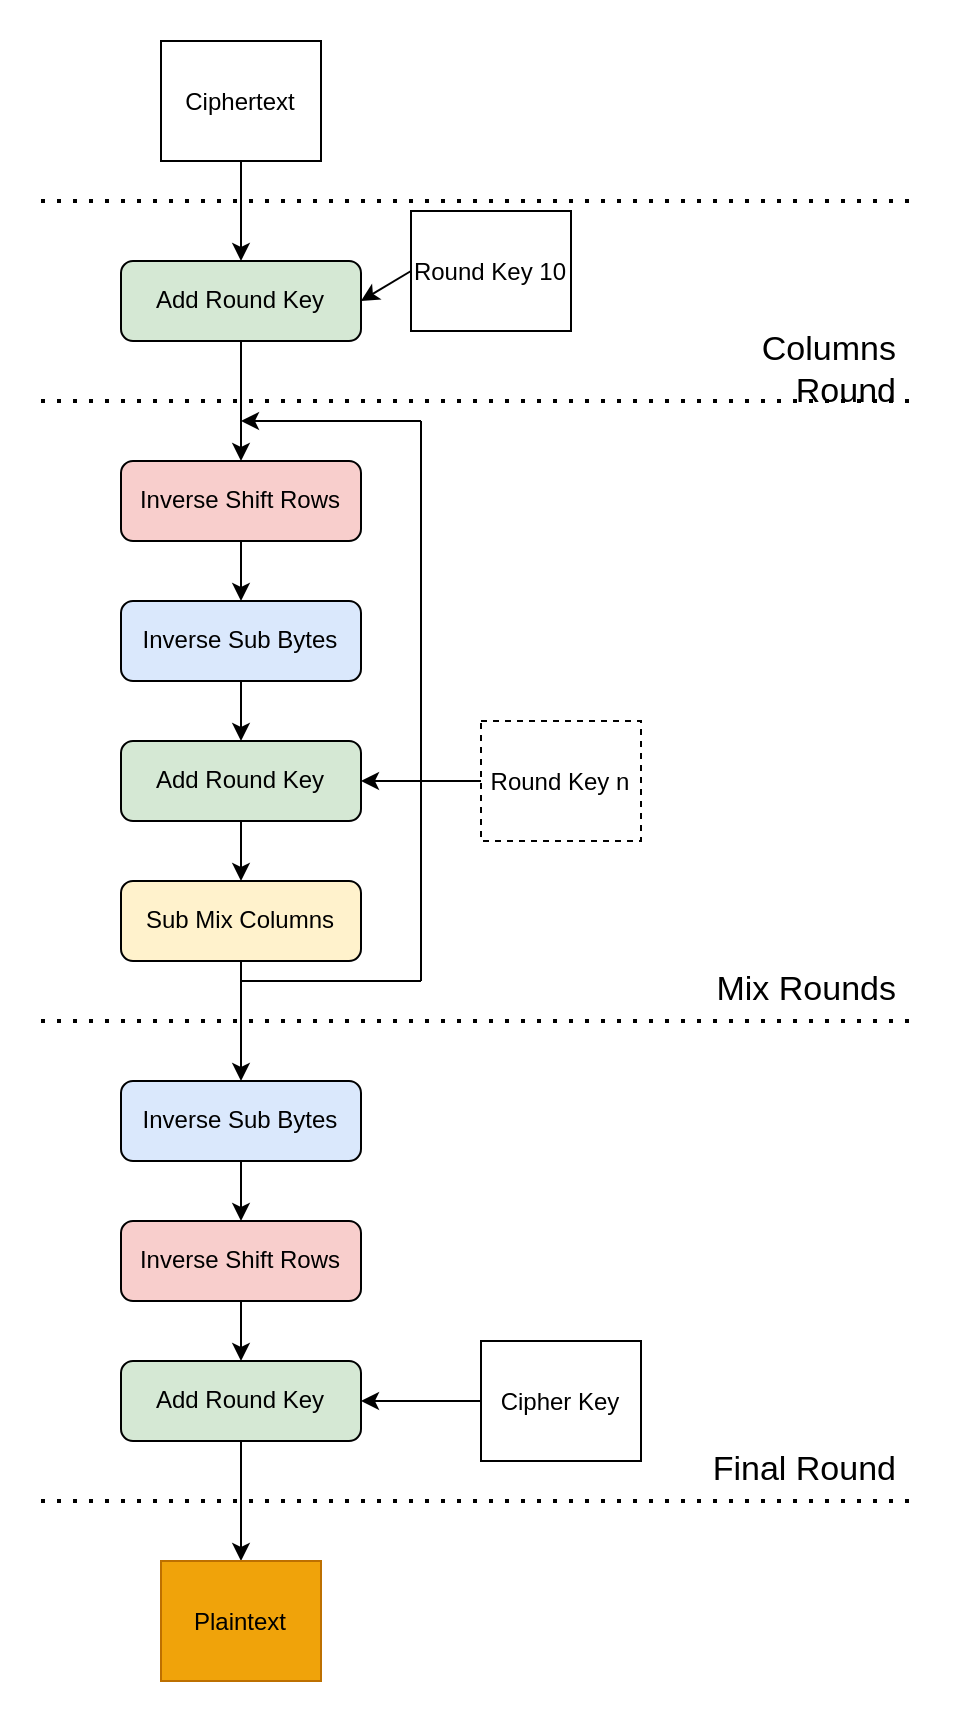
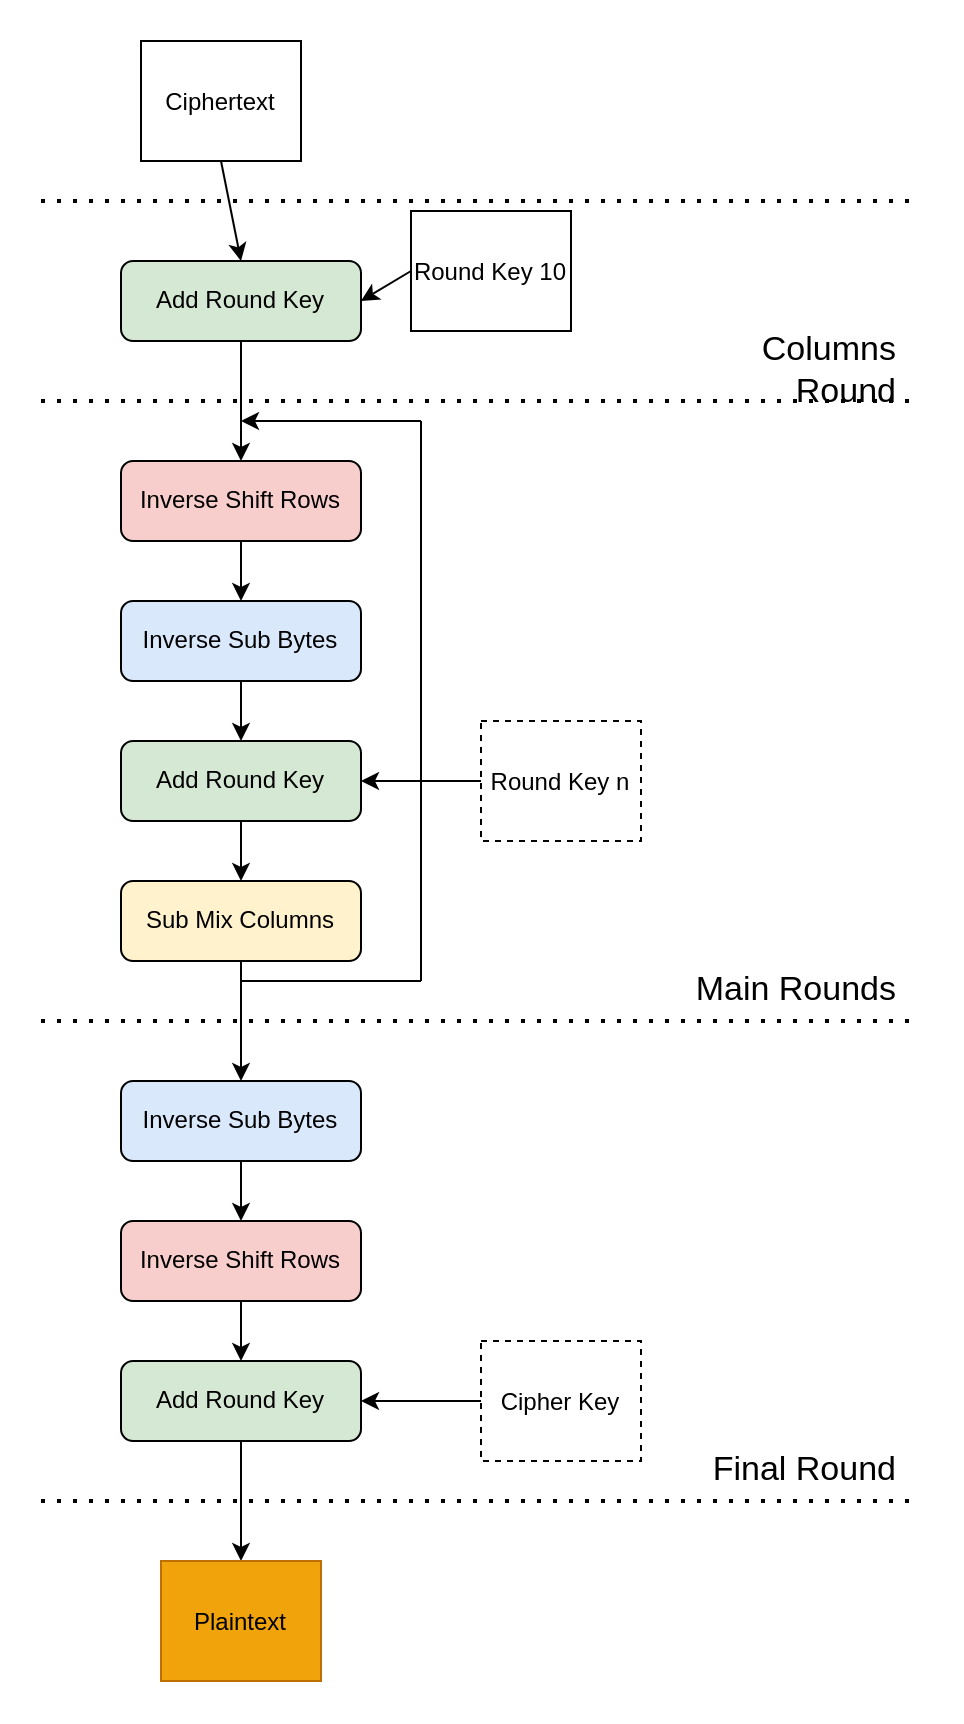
(241, 101) -> (221, 101)
(811, 991) -> (801, 991)
(561, 1401) -> (561, 1401)
